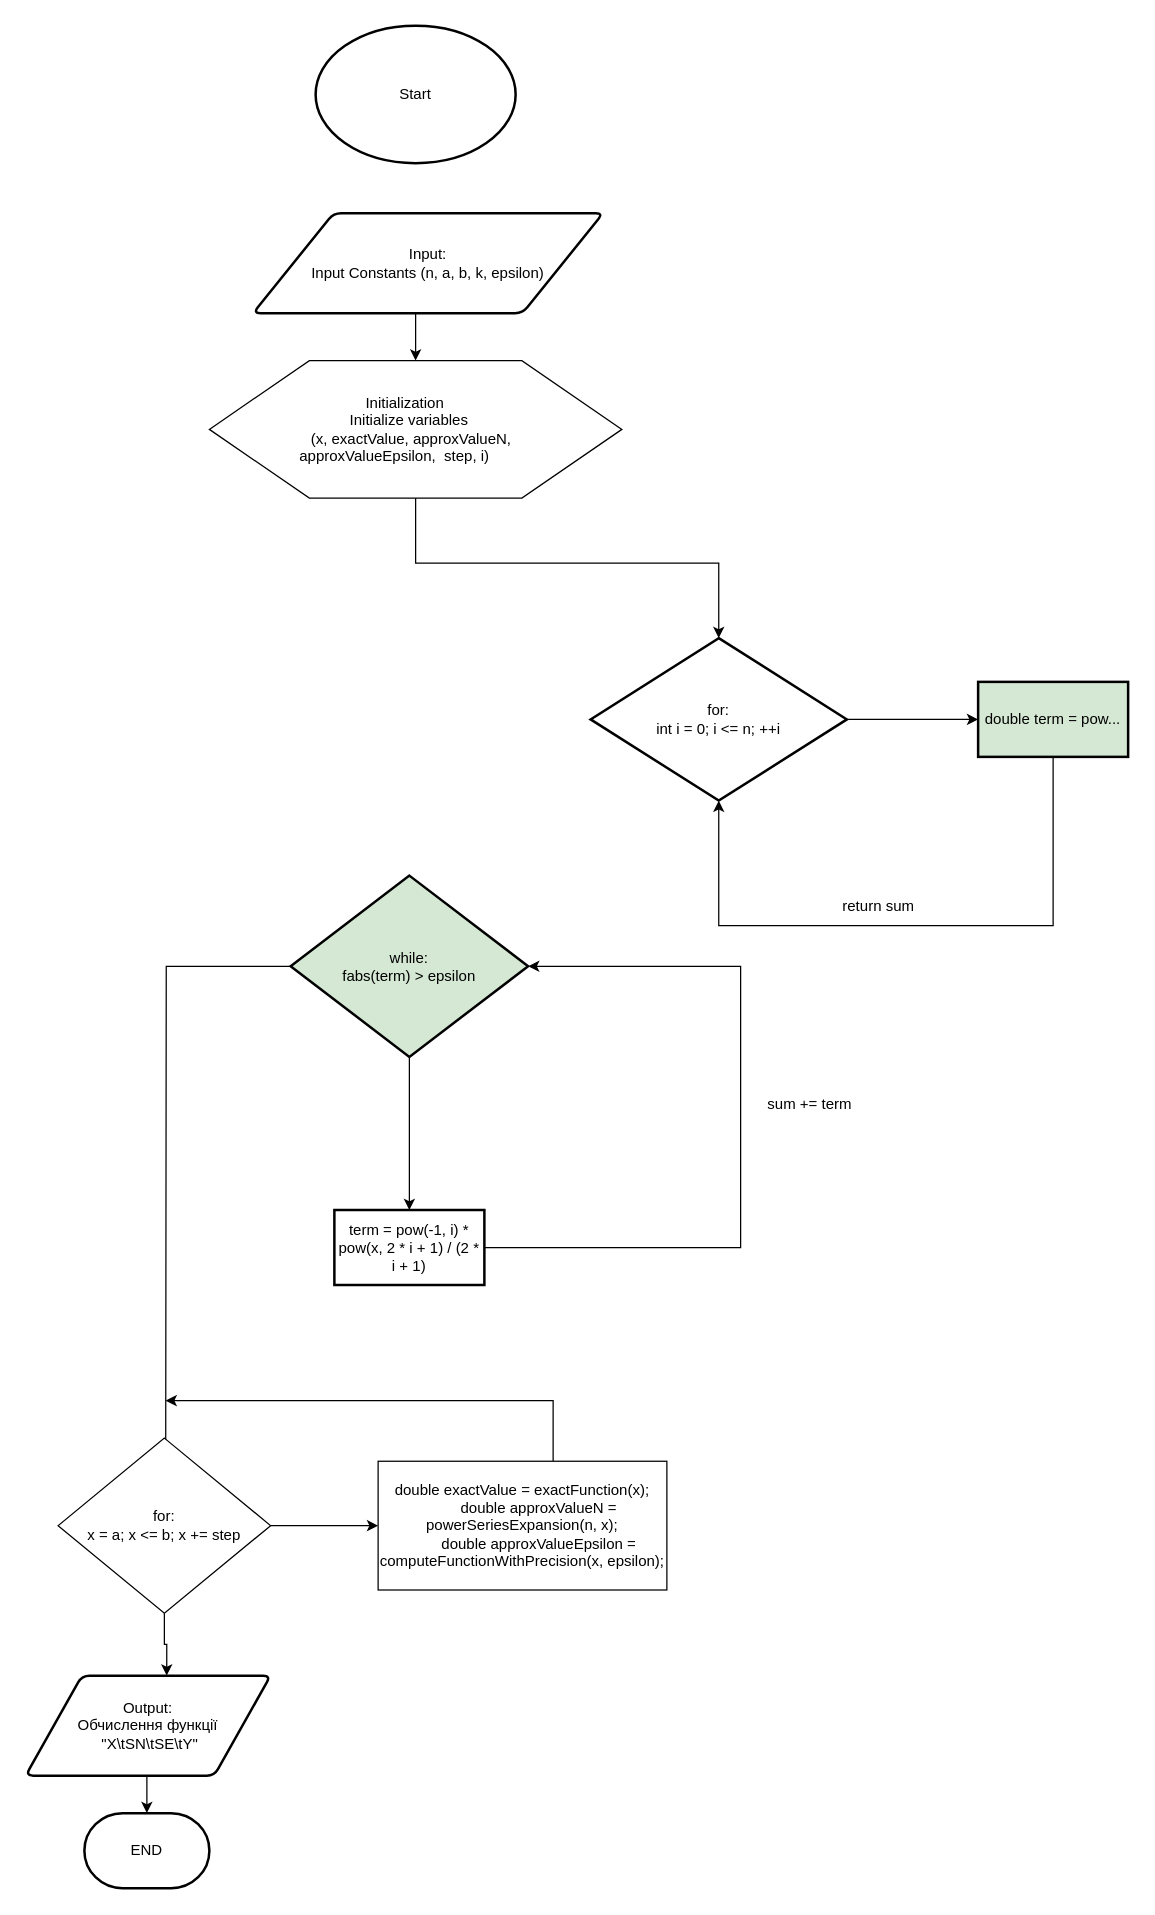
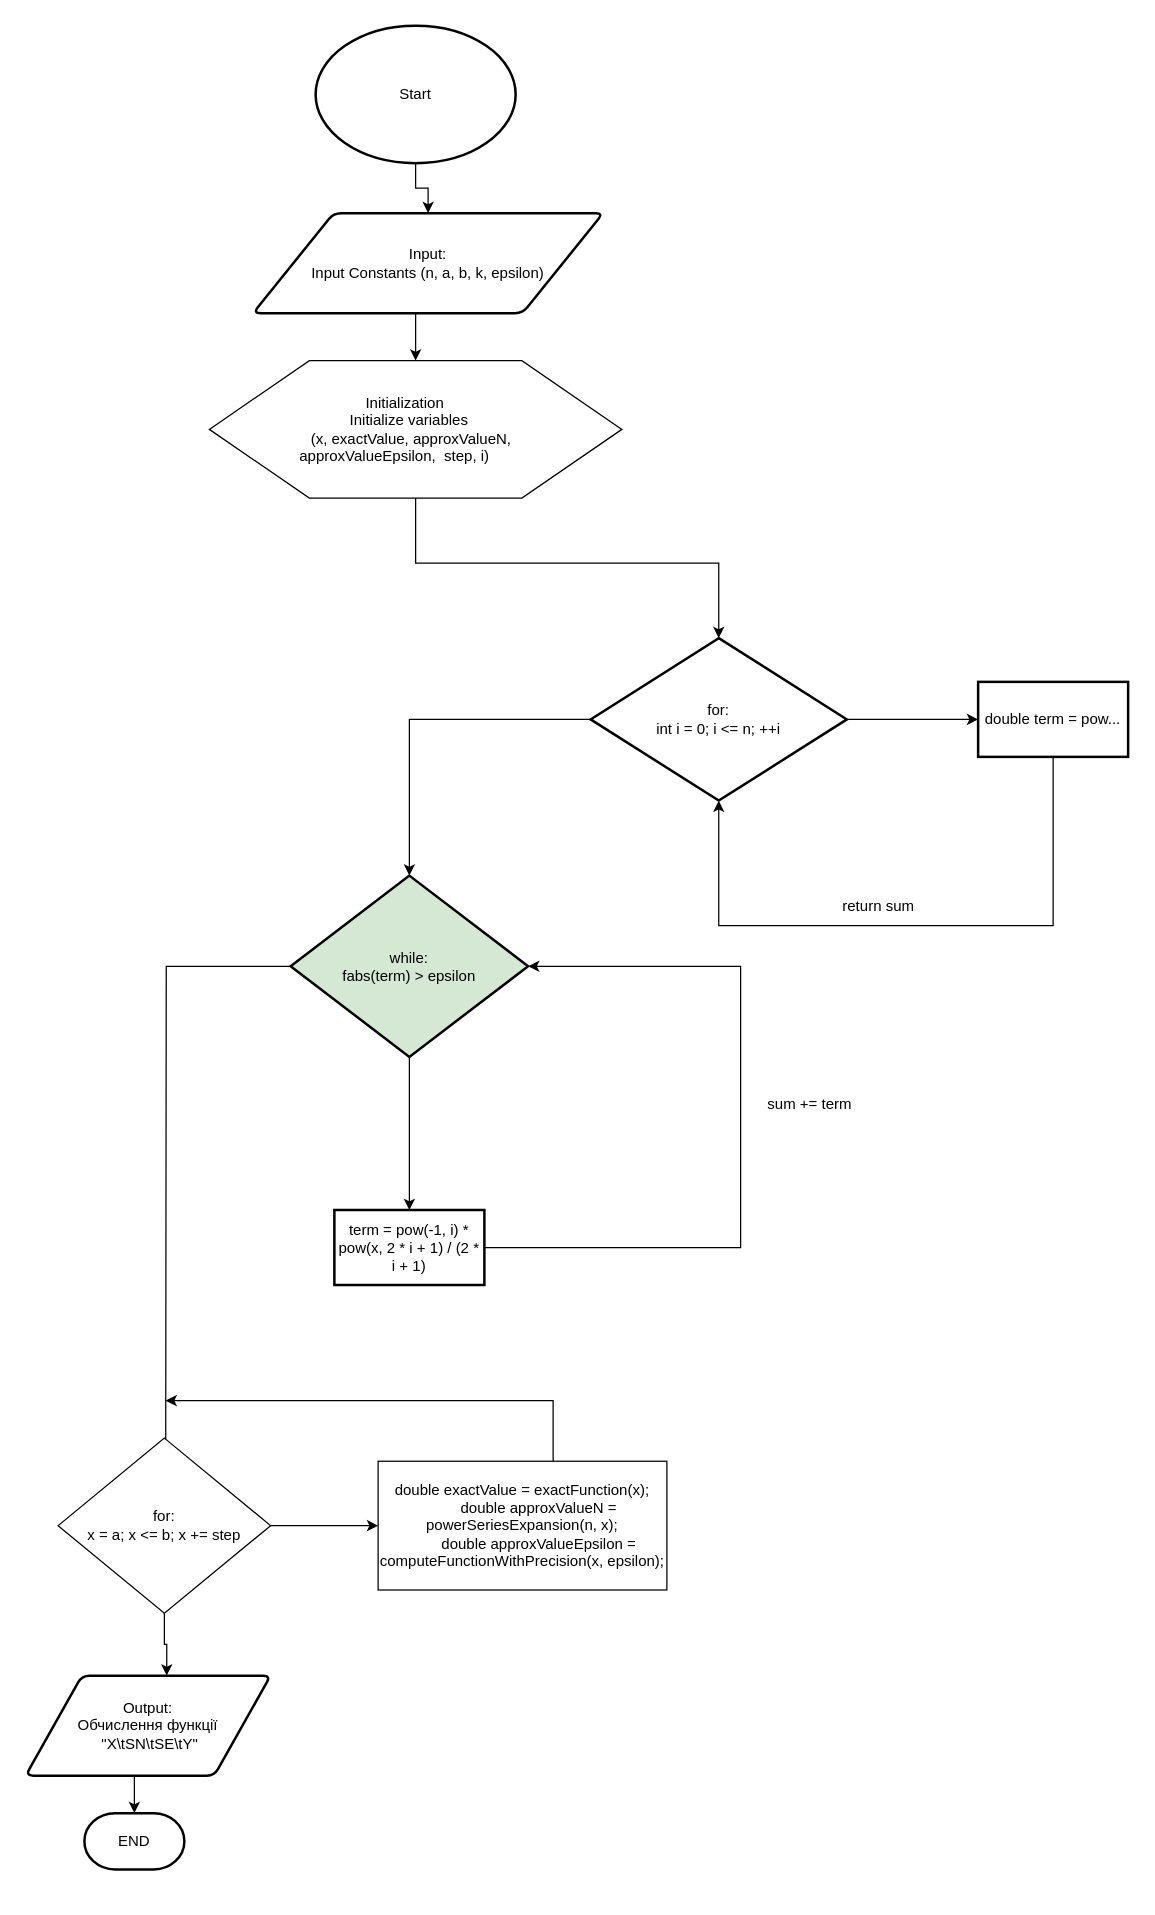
none -> (418, 188)
none -> (425, 719)
(1053, 719) -> (1053, 719)
(147, 1851) -> (134, 1841)
